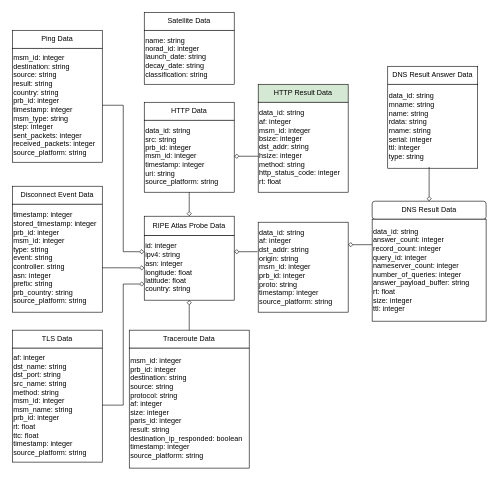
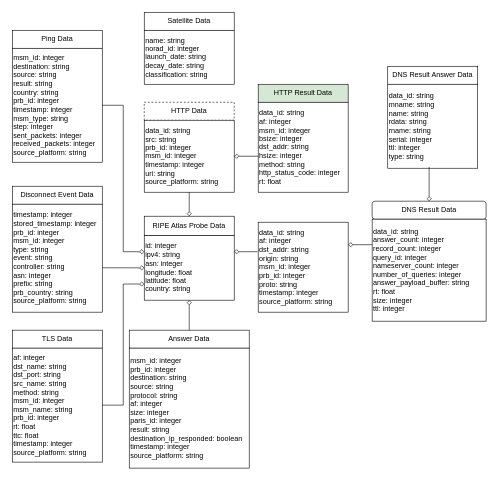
(189, 111) -> (189, 111)
(189, 339) -> (189, 339)
